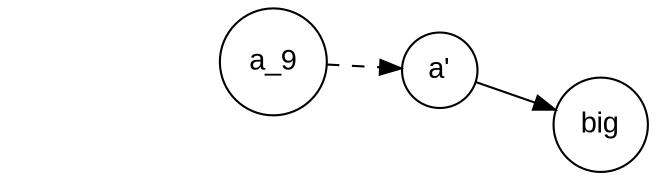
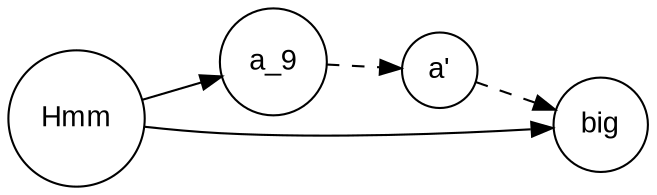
(505, 92) -> (505, 92)
none -> (77, 118)
